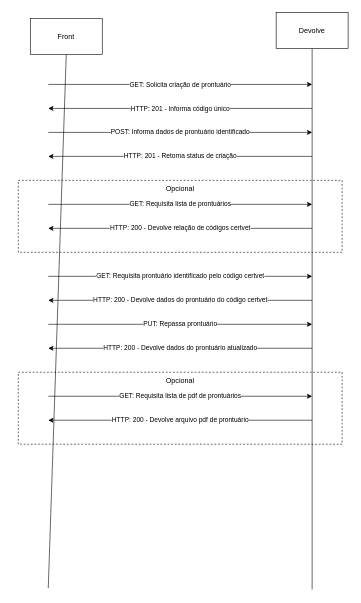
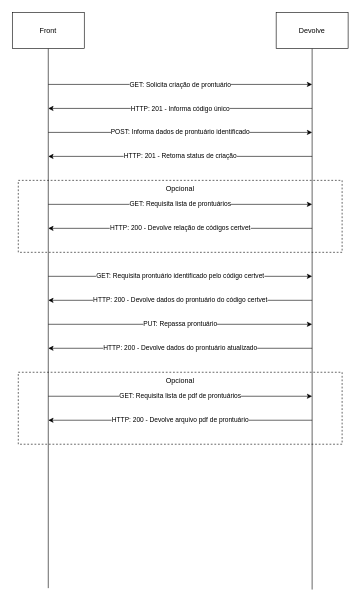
(66, 36) -> (48, 30)
